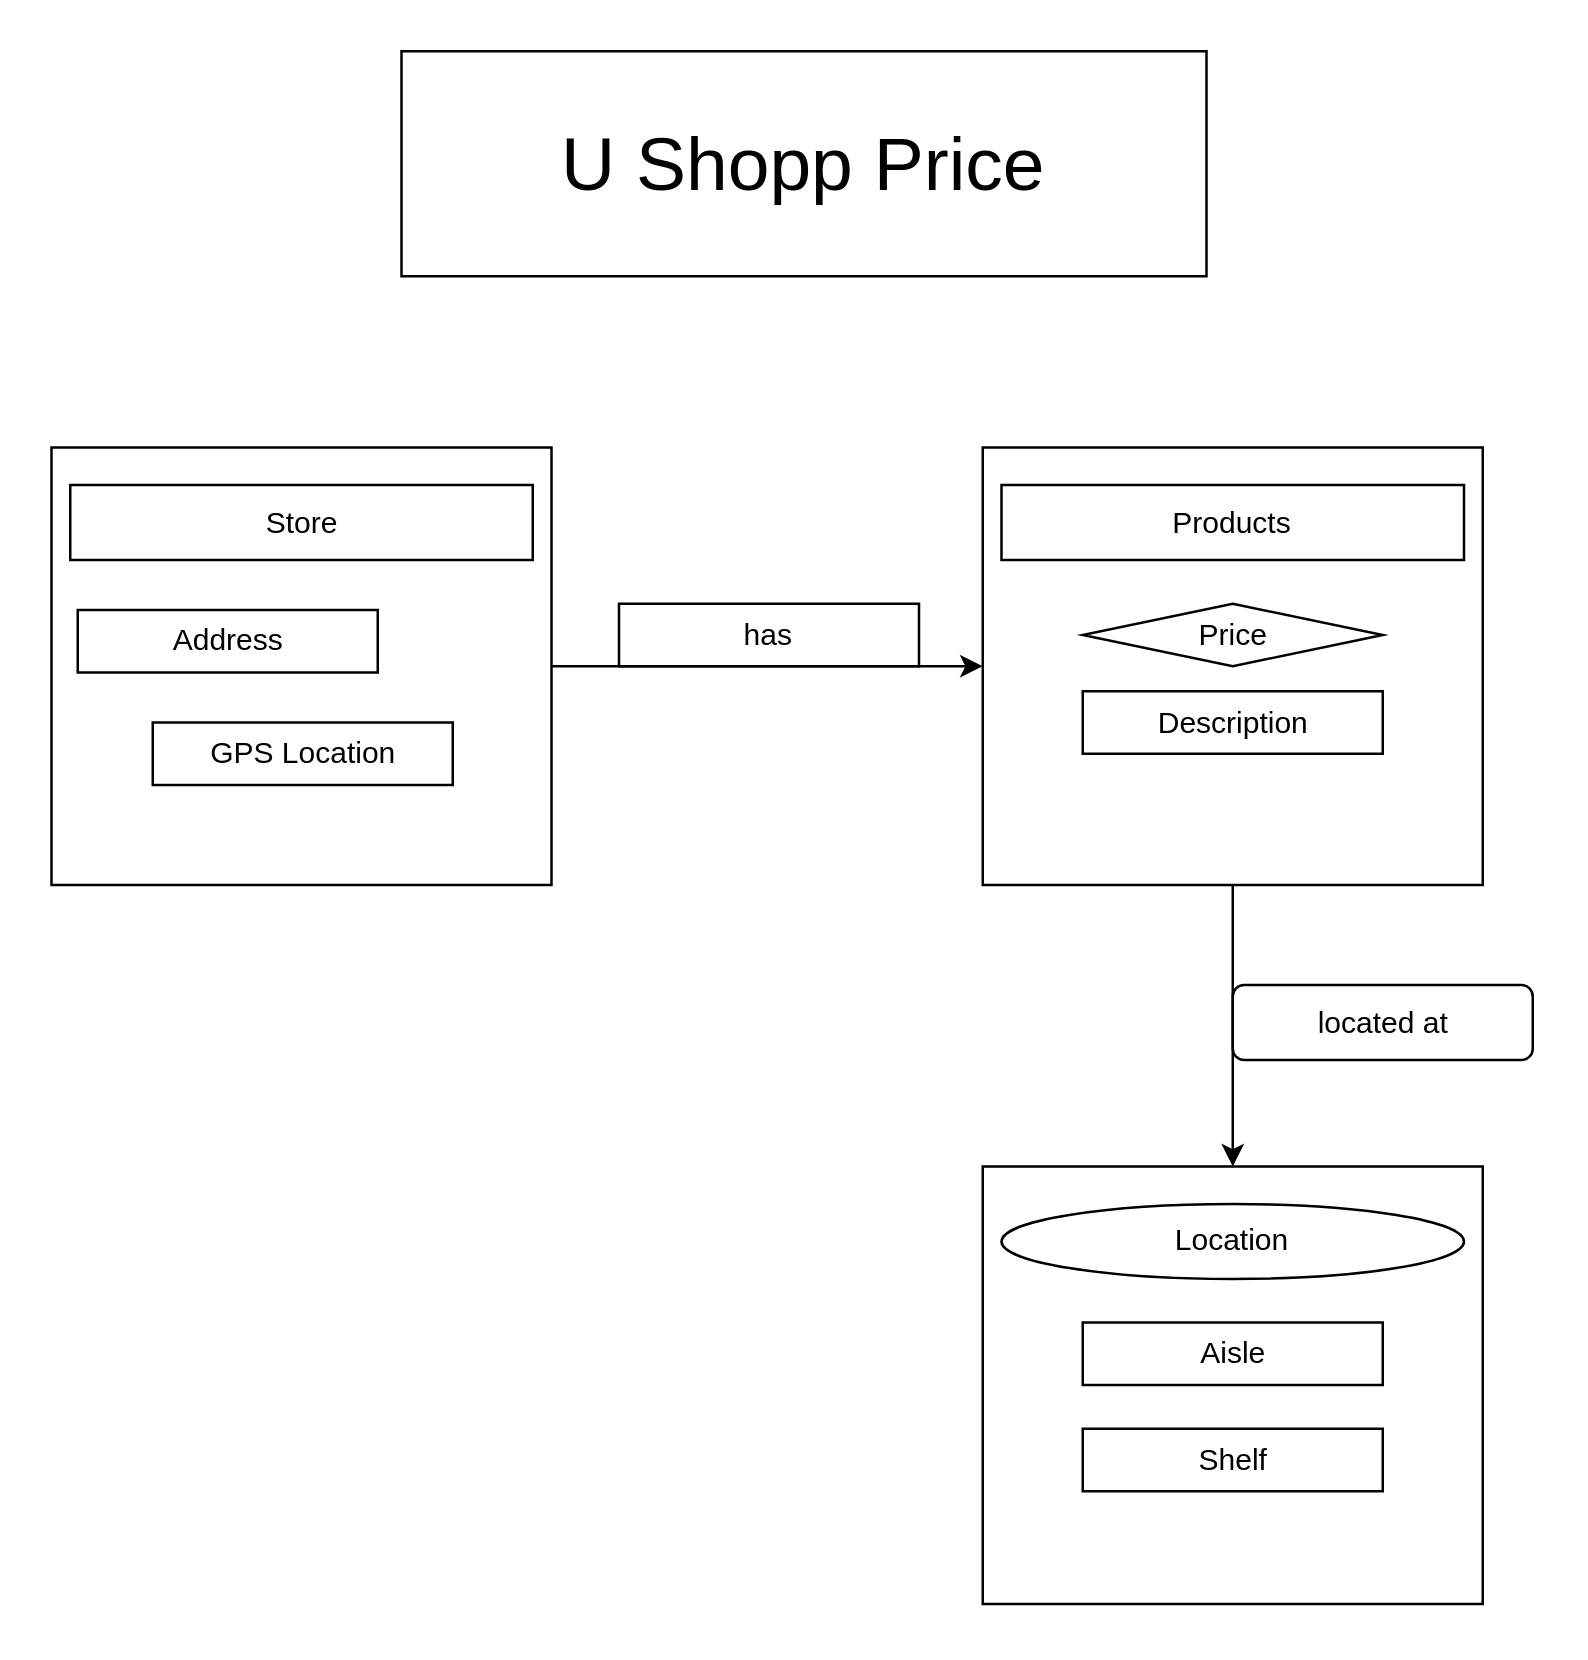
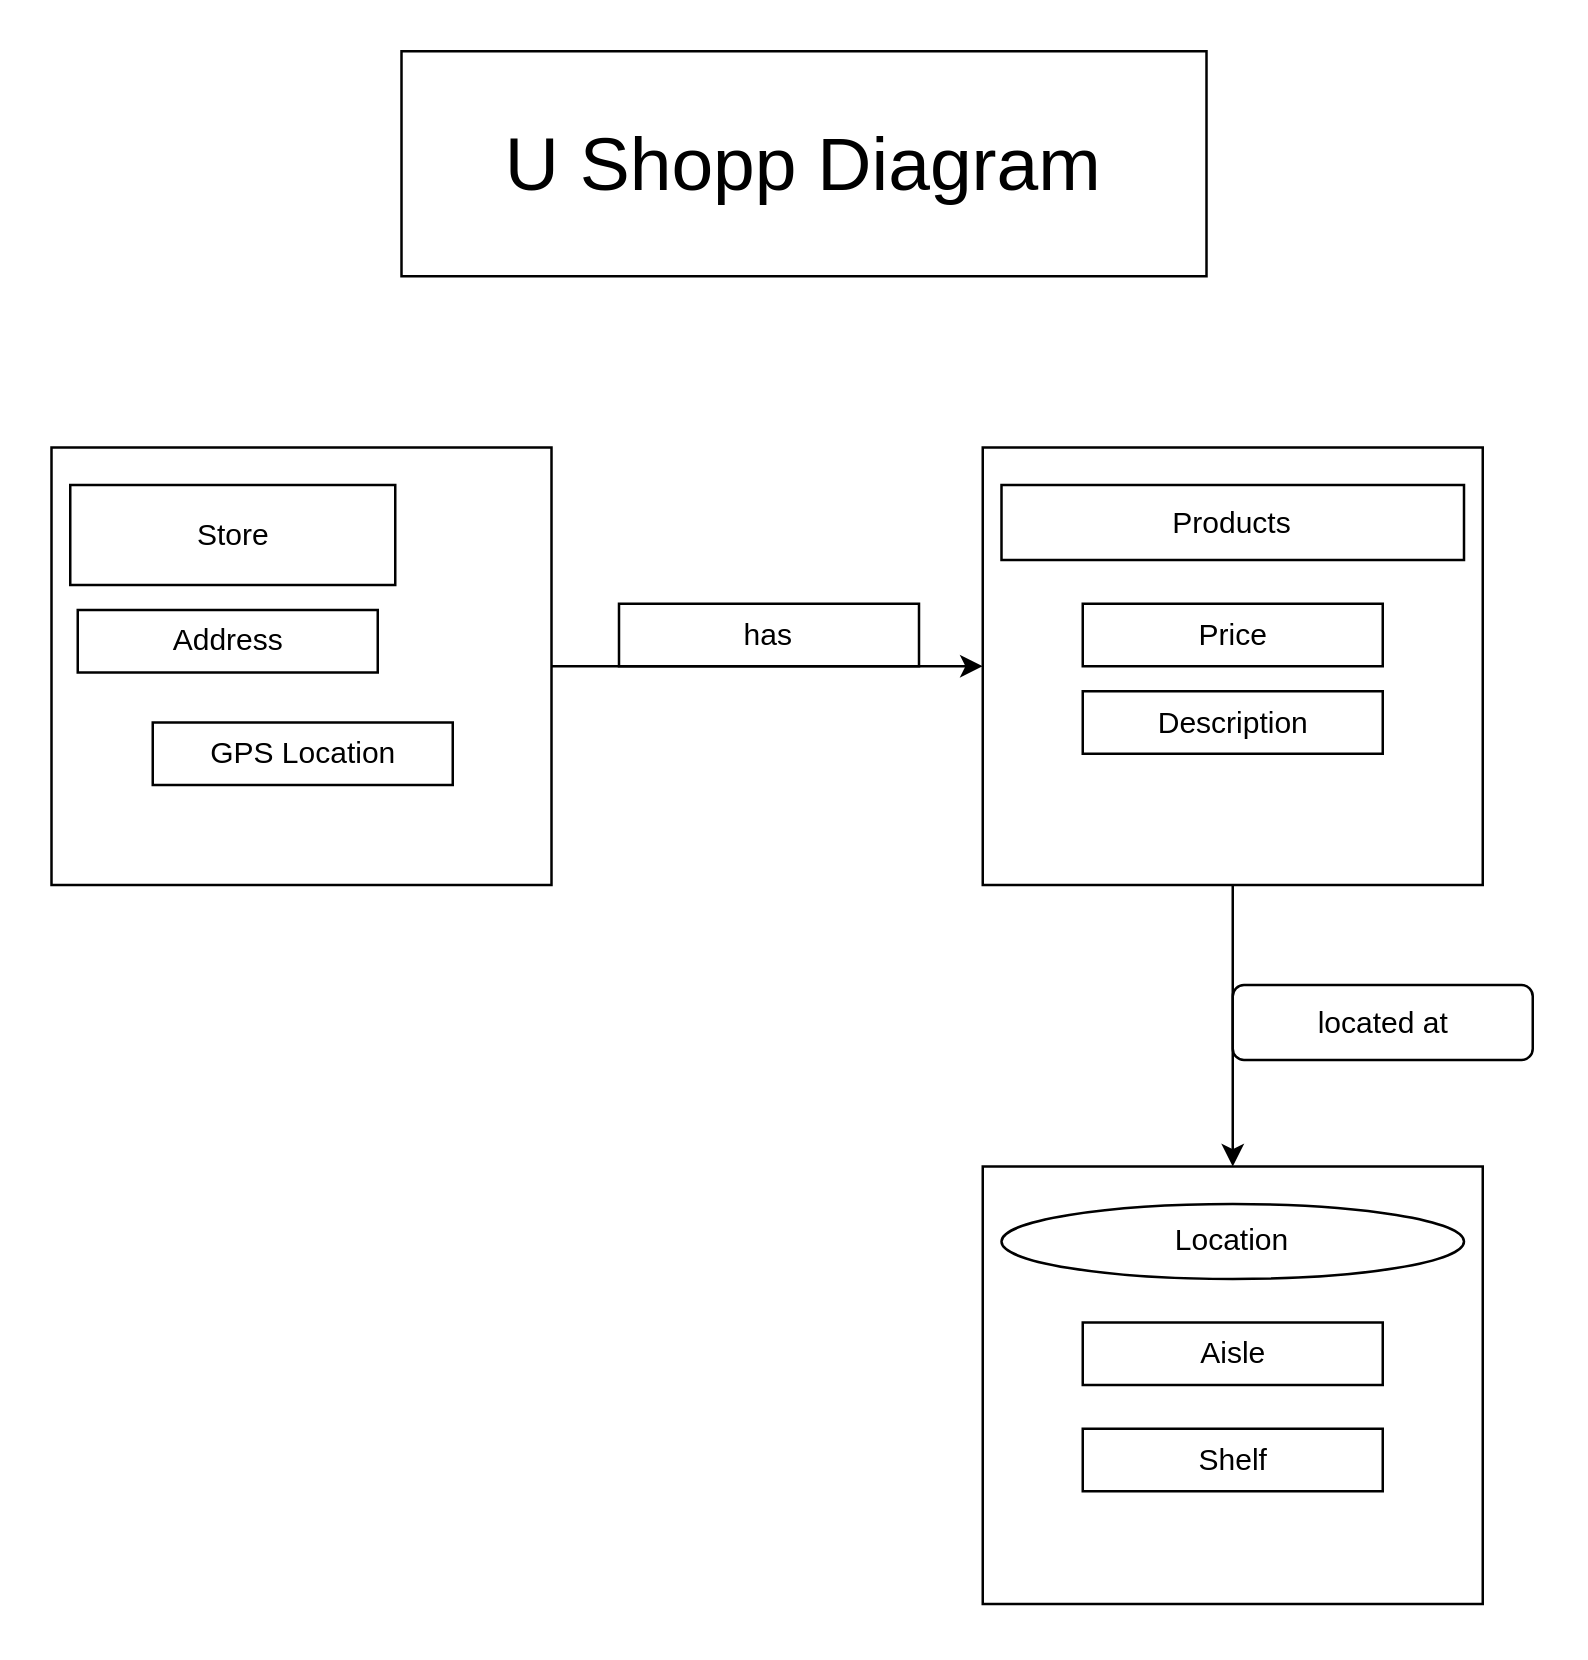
(804, 164) -> (804, 164)
(301, 523) -> (233, 535)
(1233, 635) -> (1233, 635)
